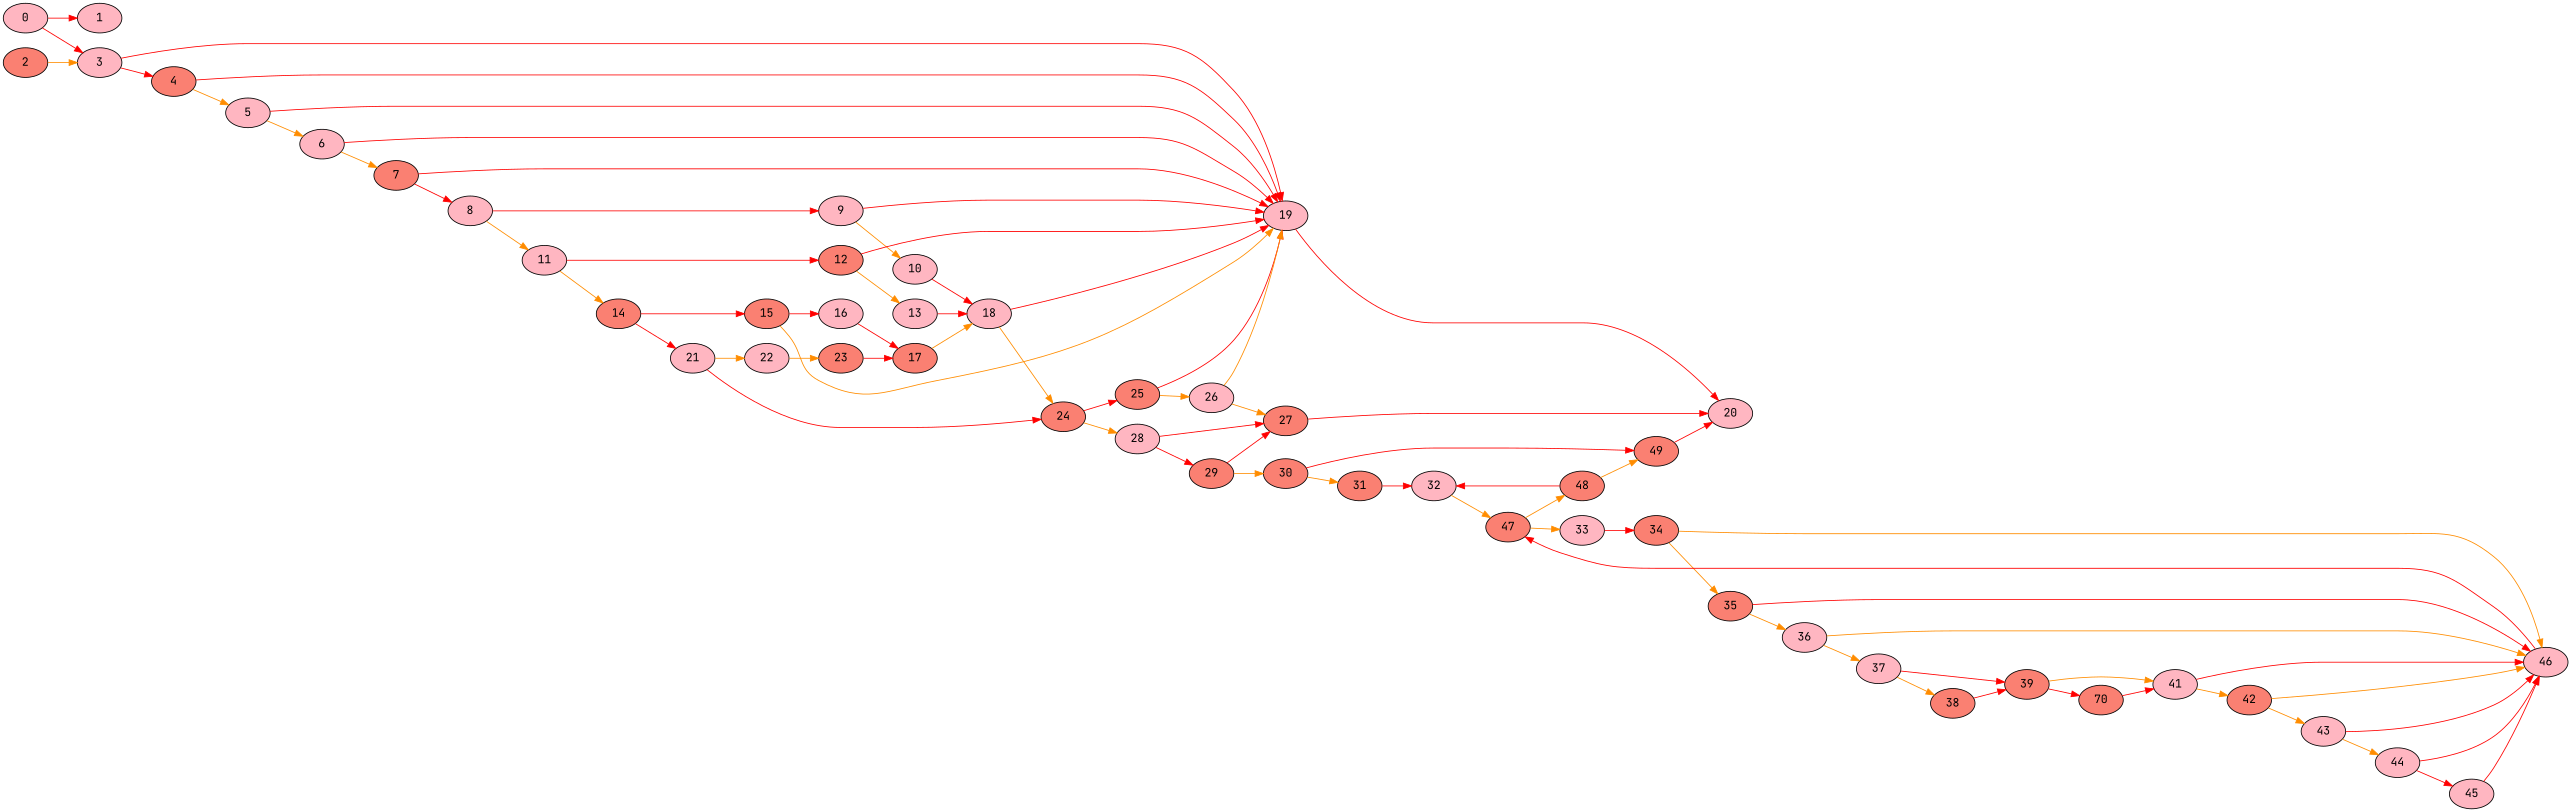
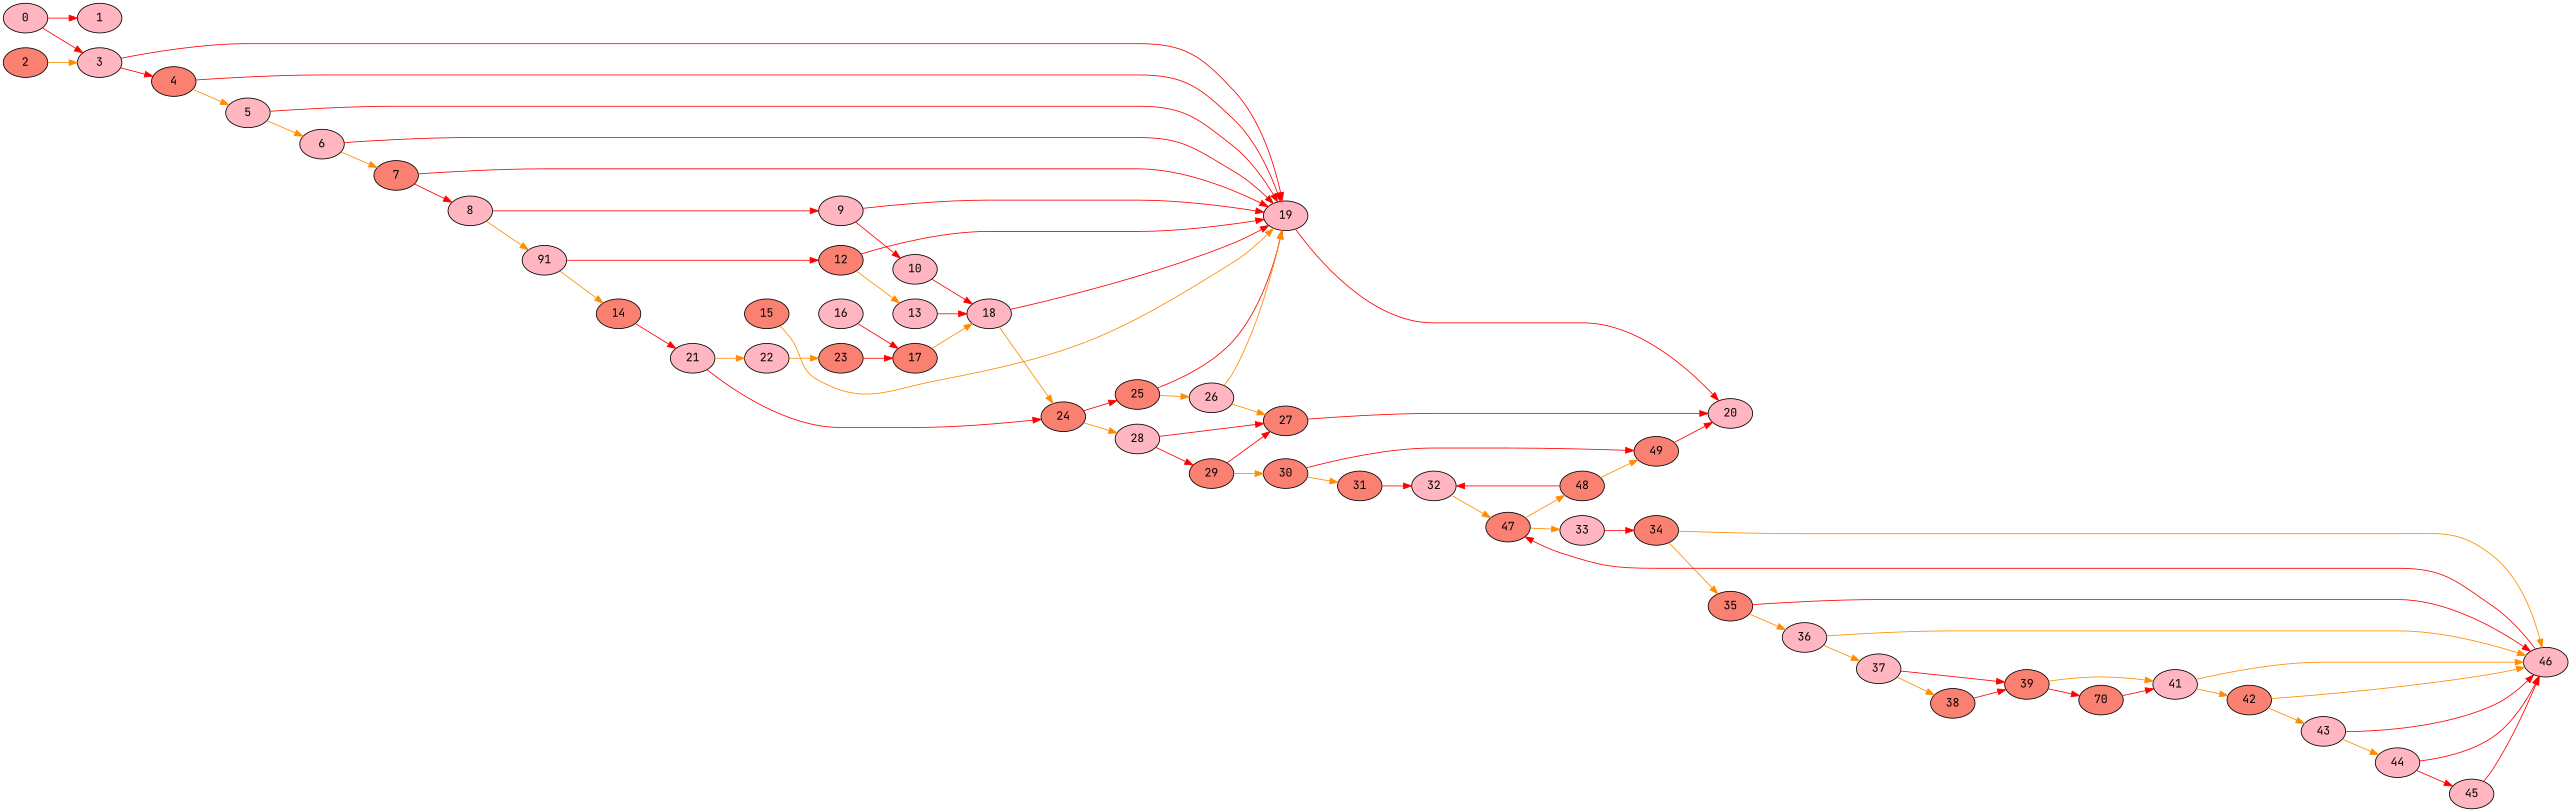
(875, 237) -> (875, 237)
(544, 260) -> (544, 260)
(689, 314) -> none
(800, 314) -> none
(2355, 662) -> (2355, 662)
